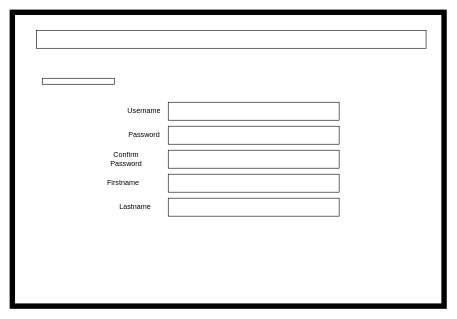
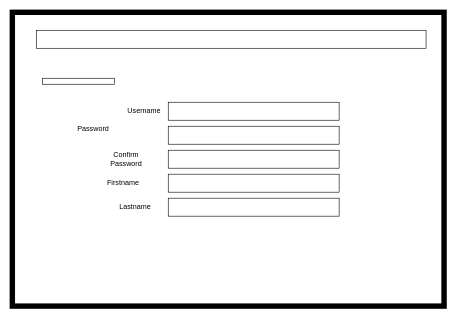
(144, 135) -> (93, 129)
